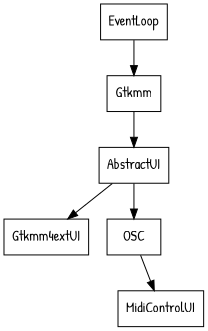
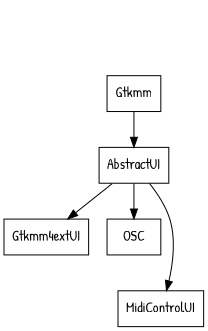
(134, 22) -> none
(146, 268) -> (172, 229)
